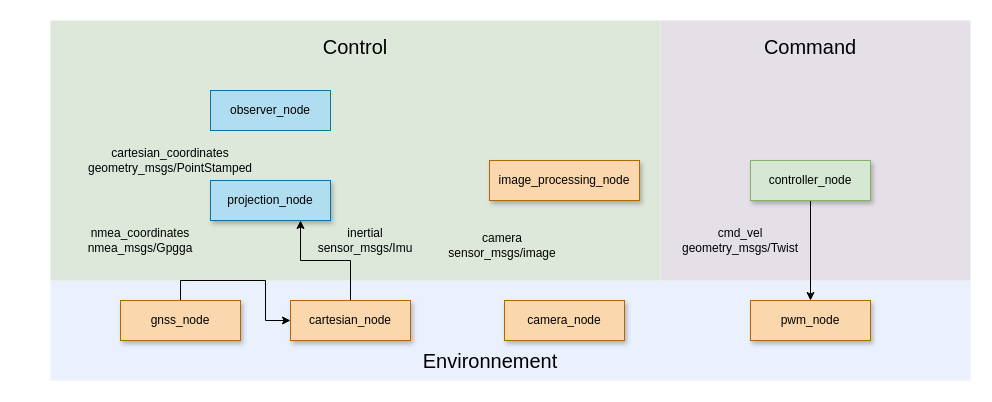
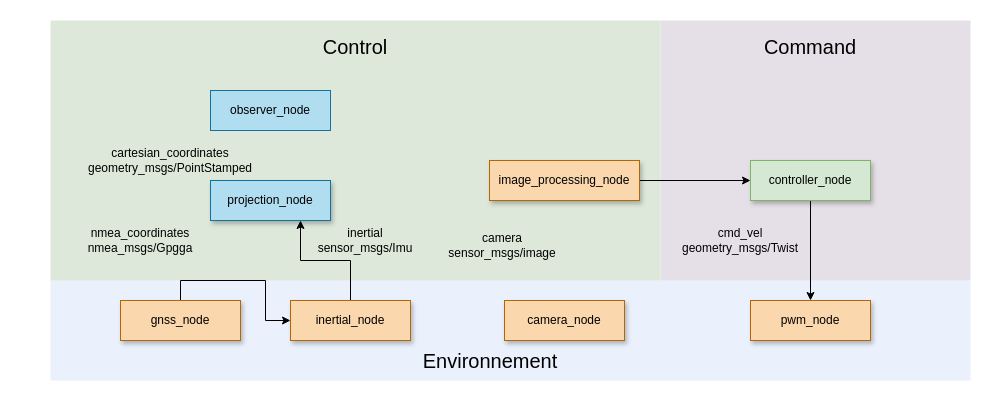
none -> (692, 181)
(351, 321) -> (351, 321)
